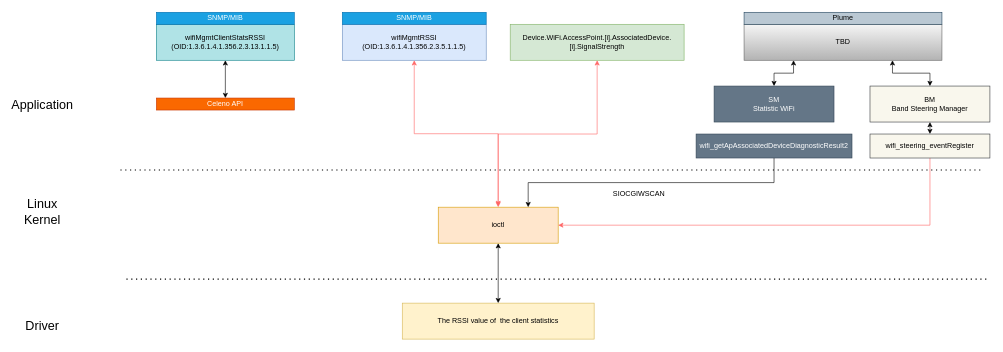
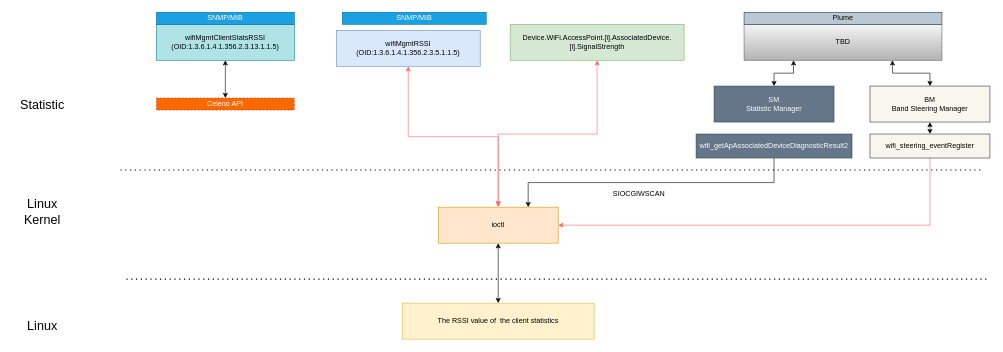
(414, 42) -> (408, 48)
(42, 104) -> (42, 104)
(225, 104) -> (225, 104)
(774, 104) -> (774, 104)
(42, 326) -> (42, 326)
